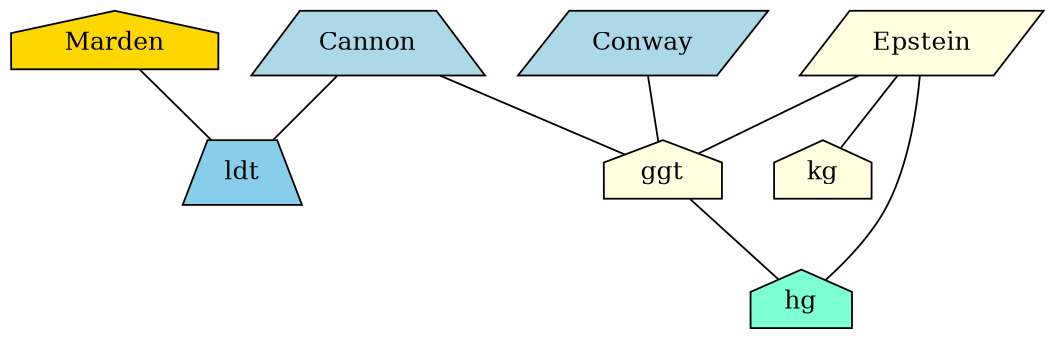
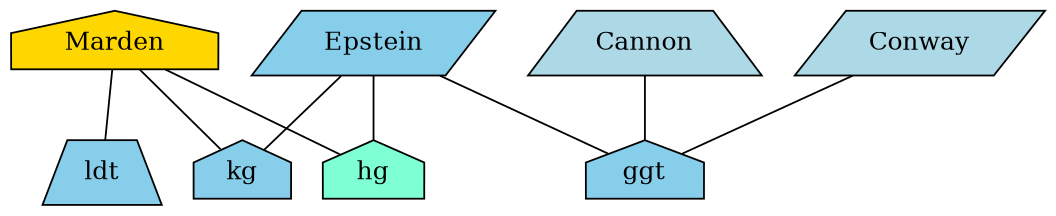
(922, 43) -> (374, 43)
(305, 108) -> none
none -> (180, 110)
(663, 173) -> (645, 173)
(823, 173) -> (242, 173)
(734, 239) -> (253, 112)
